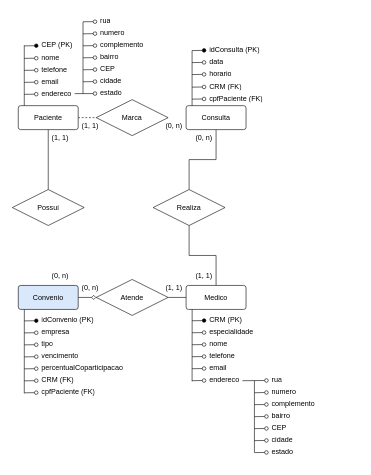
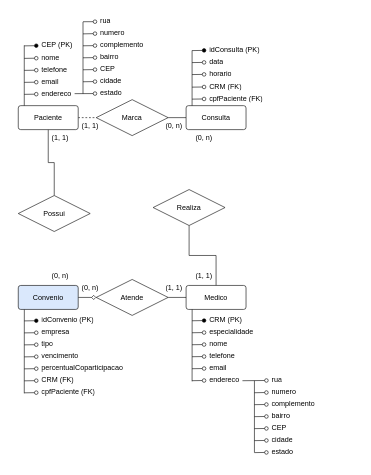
none -> (177, 117)
(203, 159) -> none
(48, 207) -> (54, 213)
